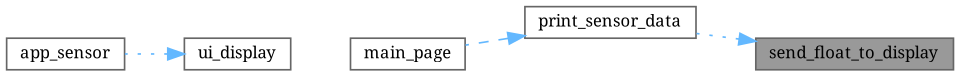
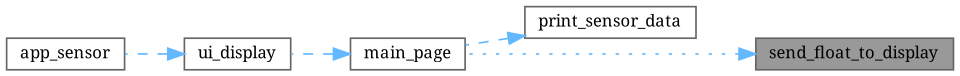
(718, 36) -> (602, 54)
(146, 54) -> (146, 54)
none -> (312, 54)
